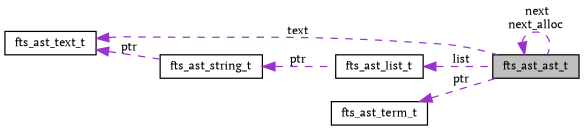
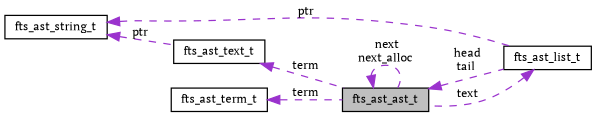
(297, 31) -> (305, 66)
(134, 55) -> (147, 41)
(460, 60) -> (466, 94)
none -> (472, 77)
(460, 79) -> (305, 93)
